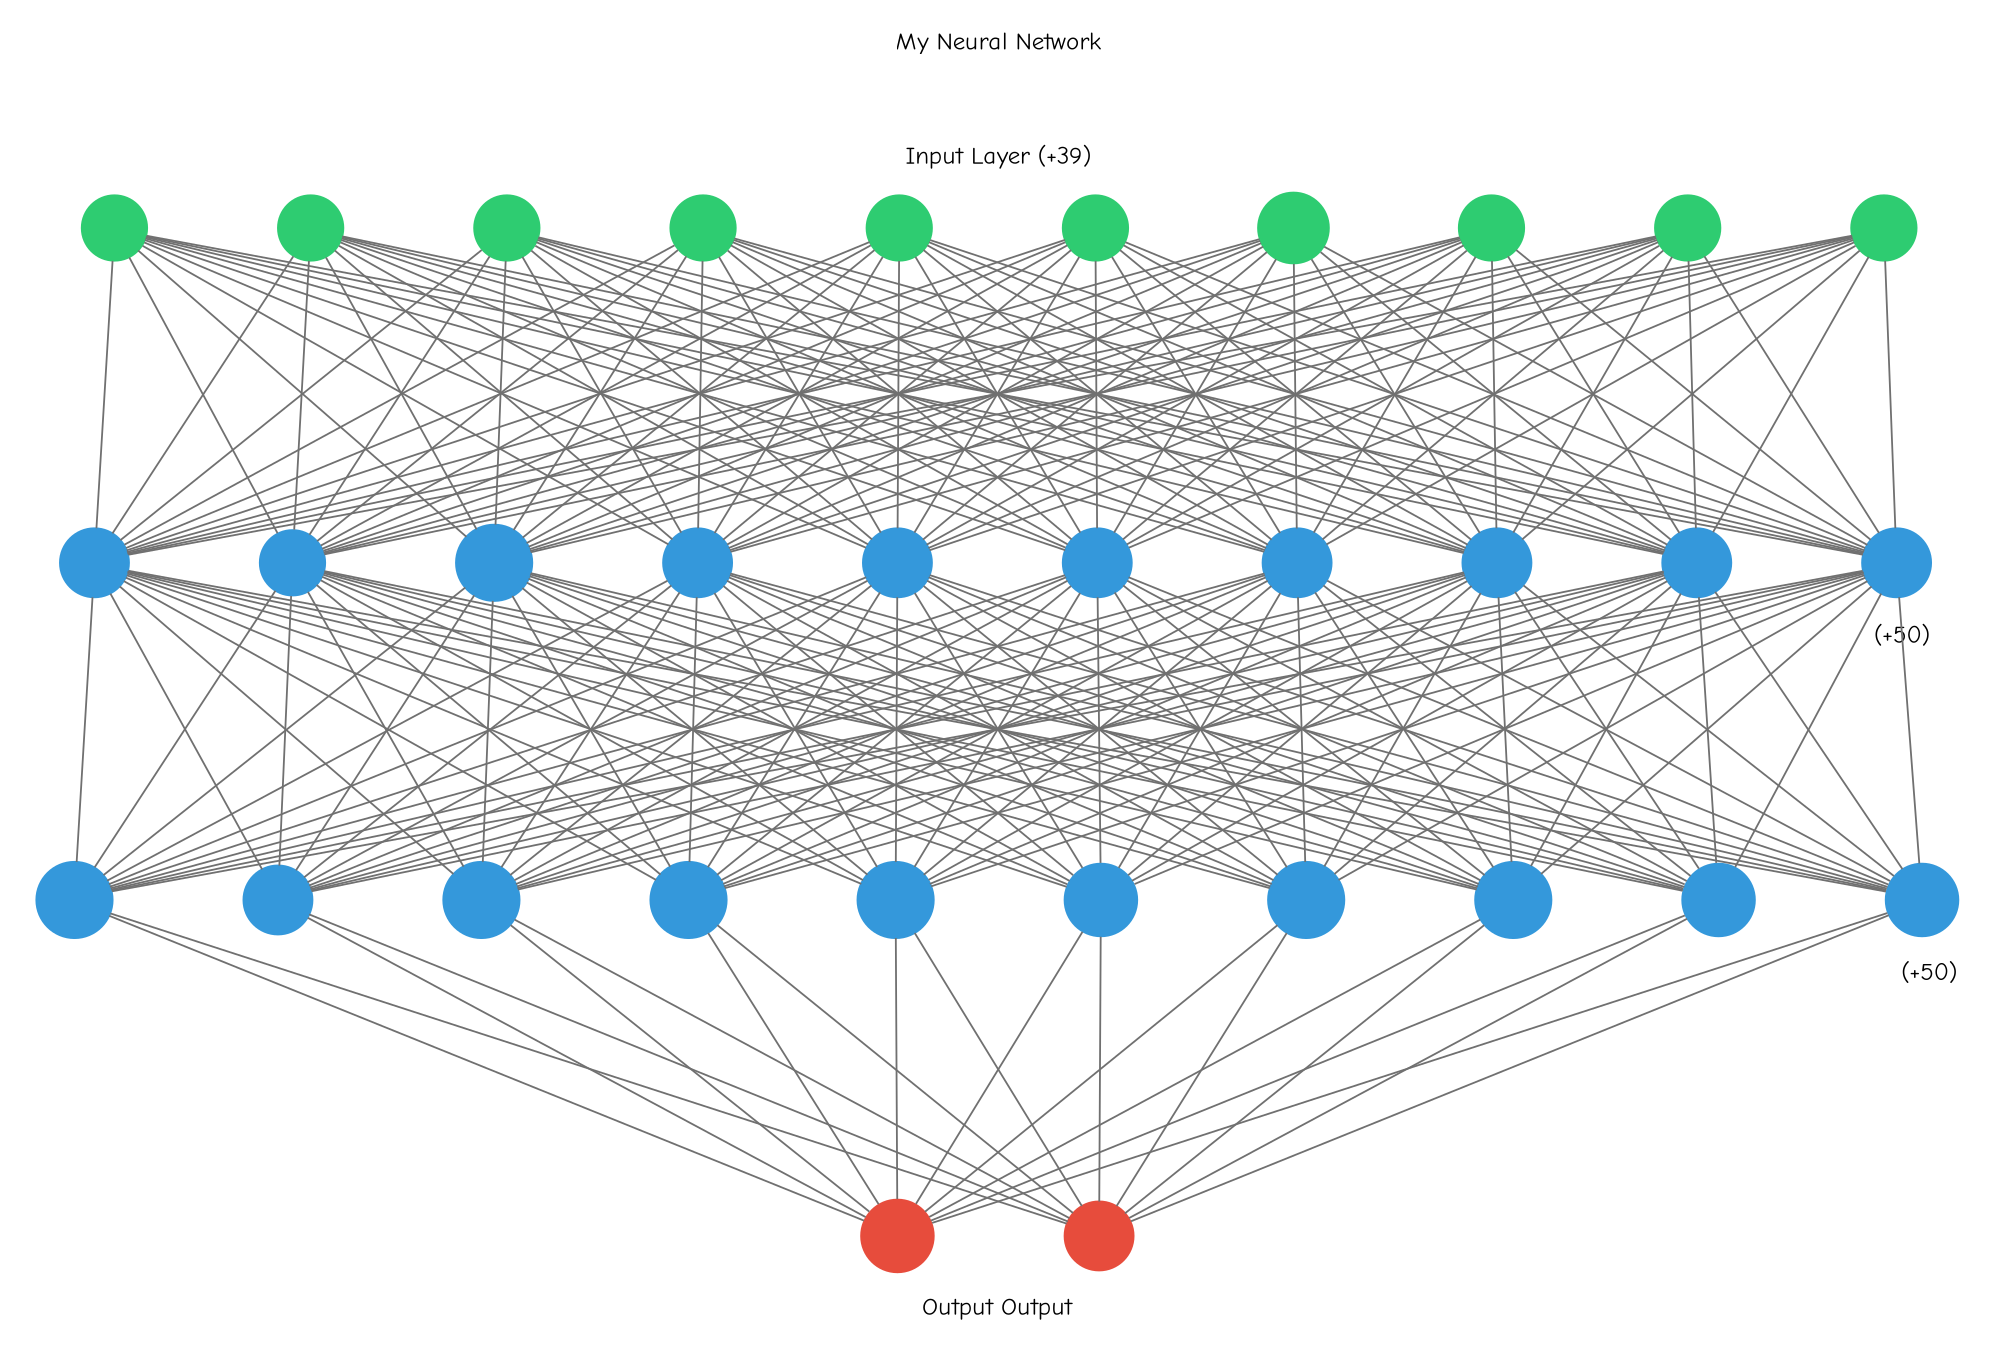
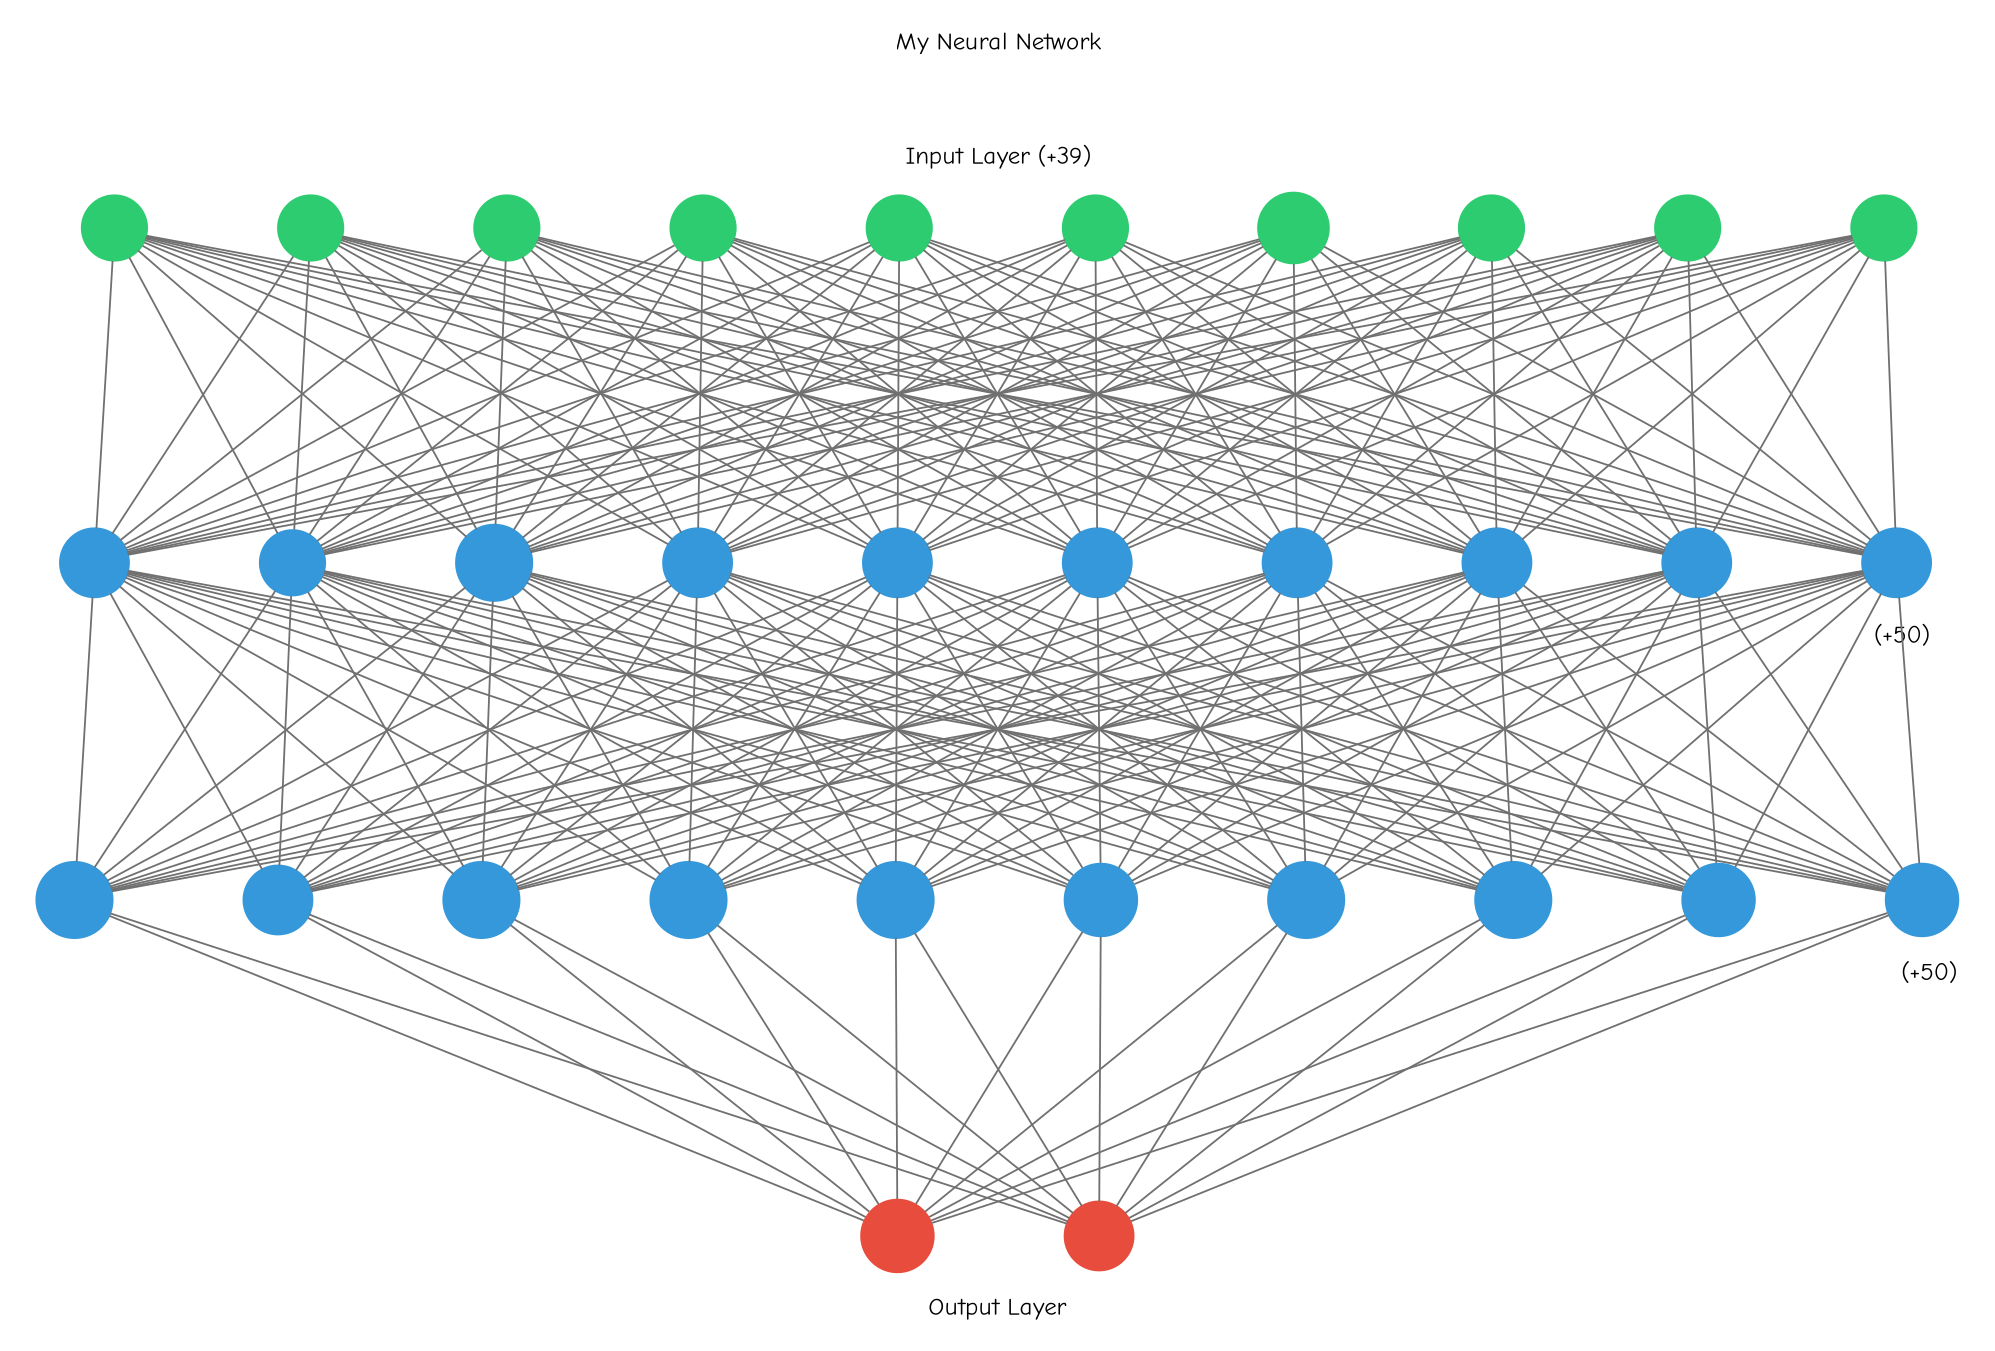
(997, 1308) -> (997, 1308)
